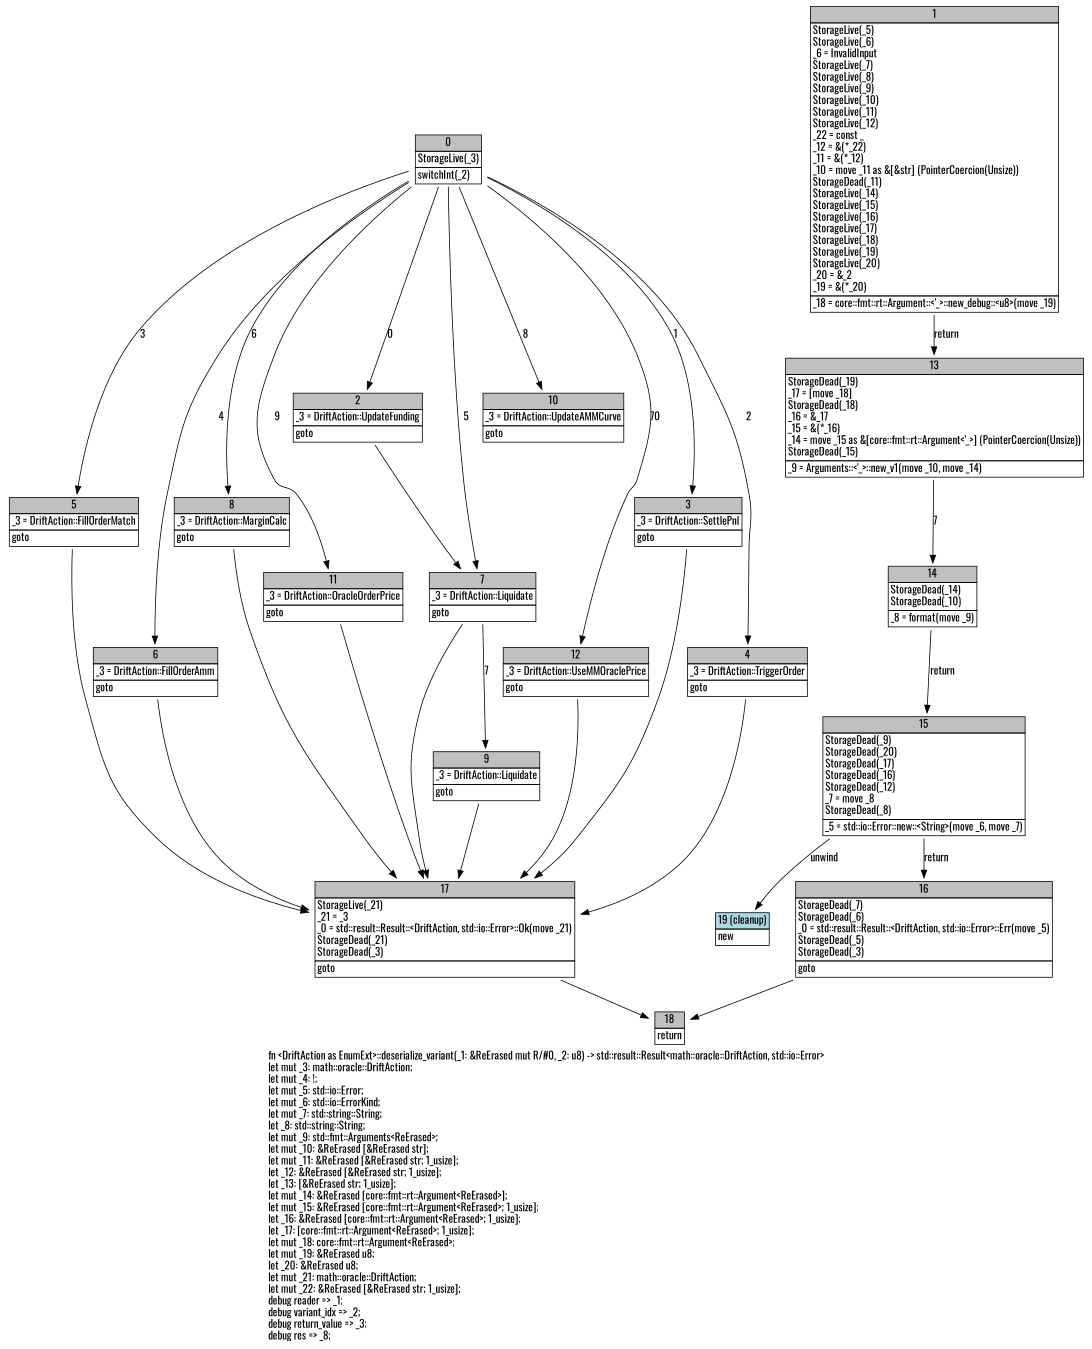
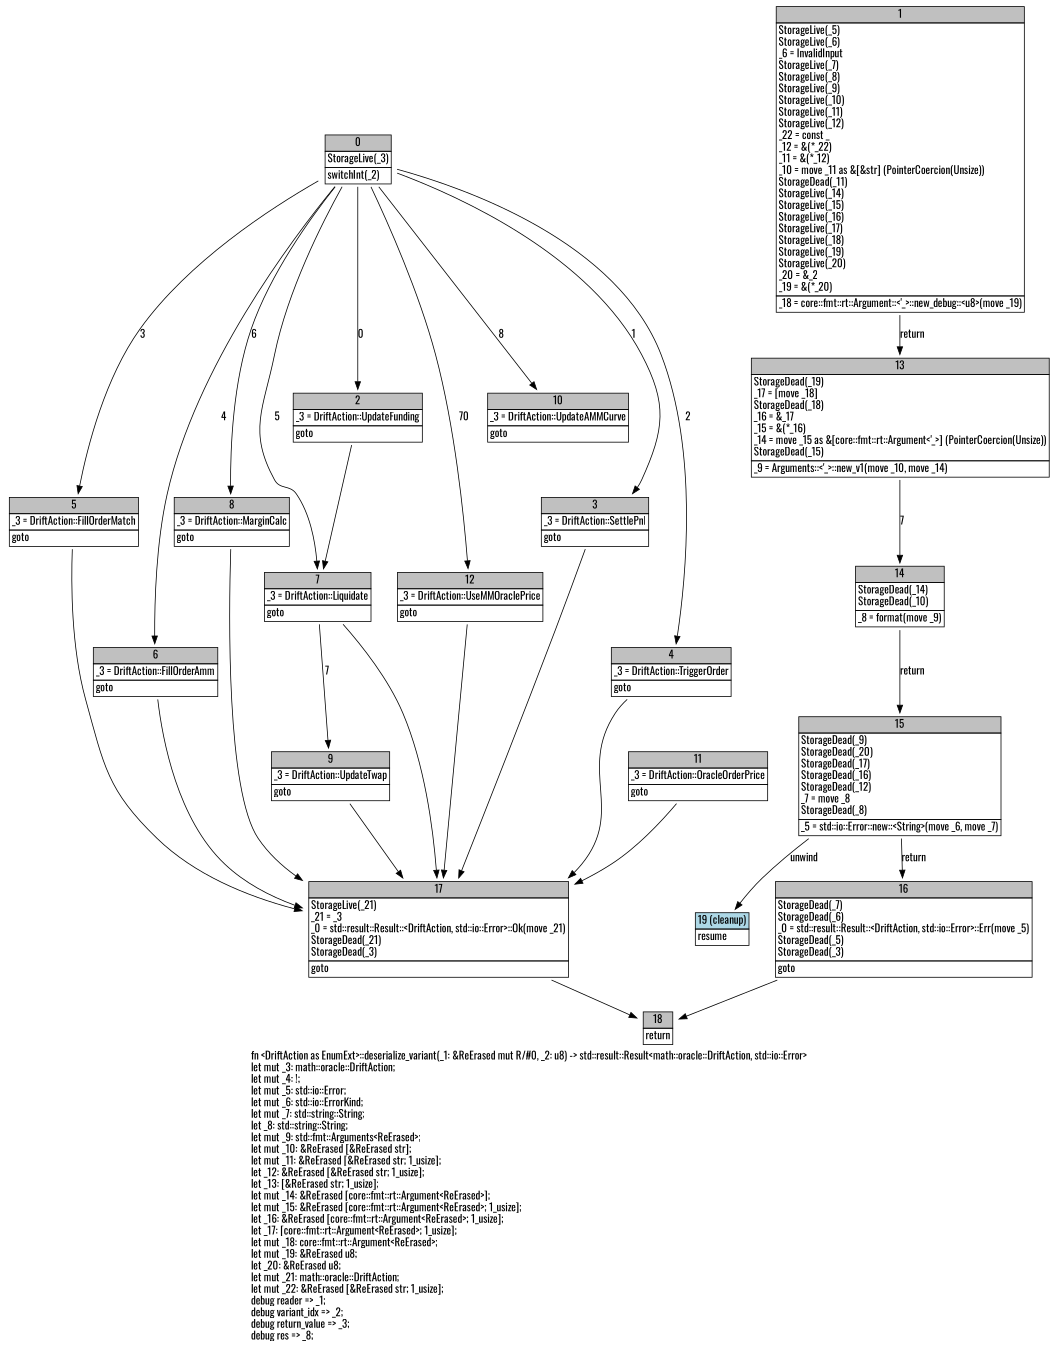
(272, 361) -> none
(486, 776) -> (331, 776)
(726, 937) -> (712, 937)
